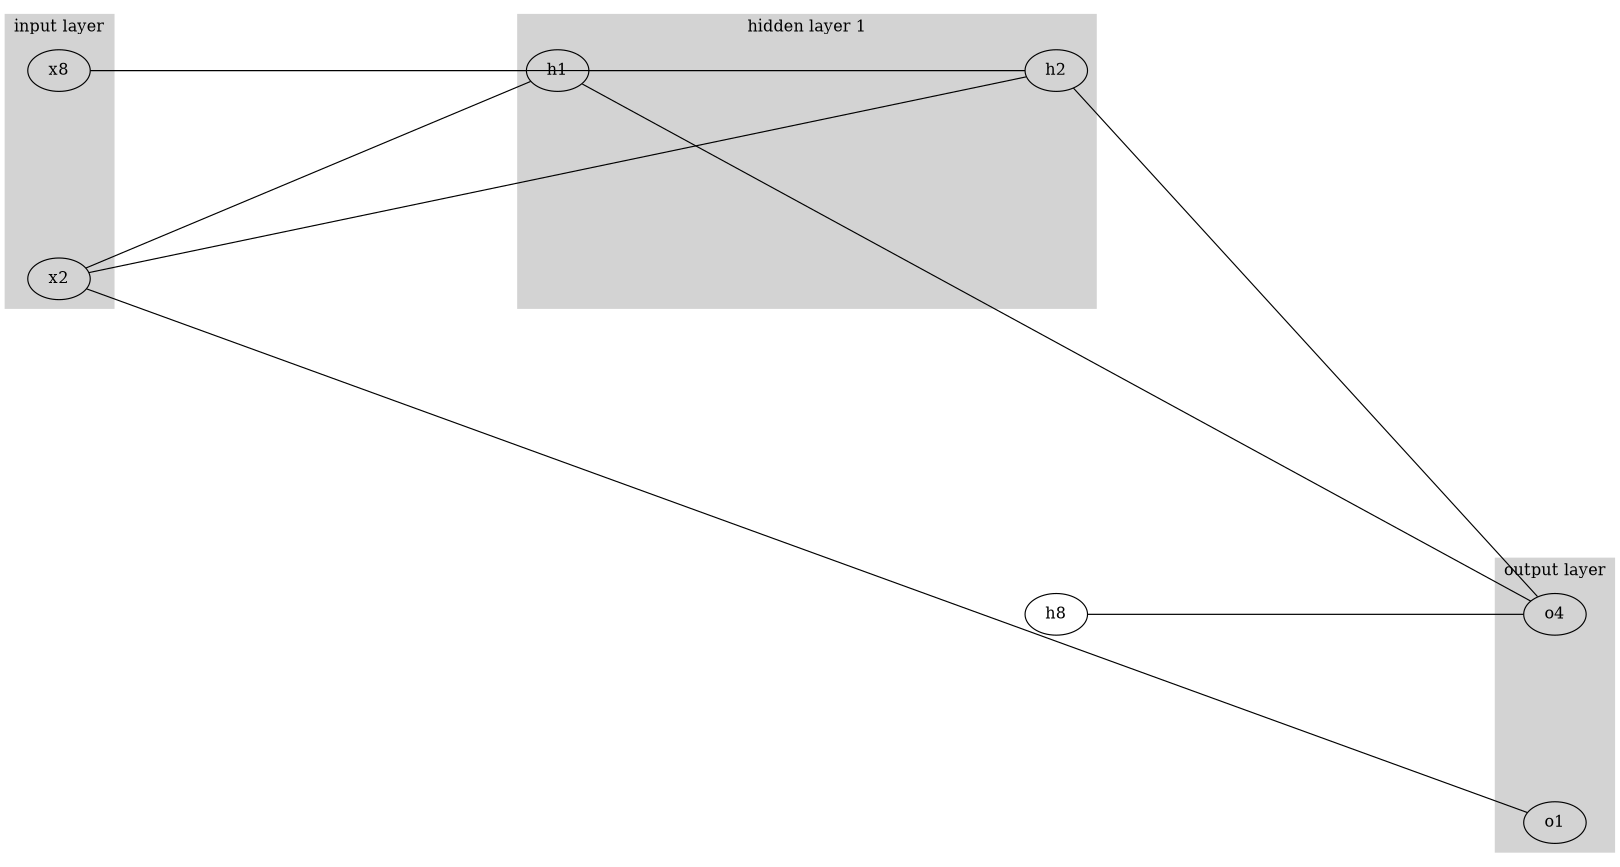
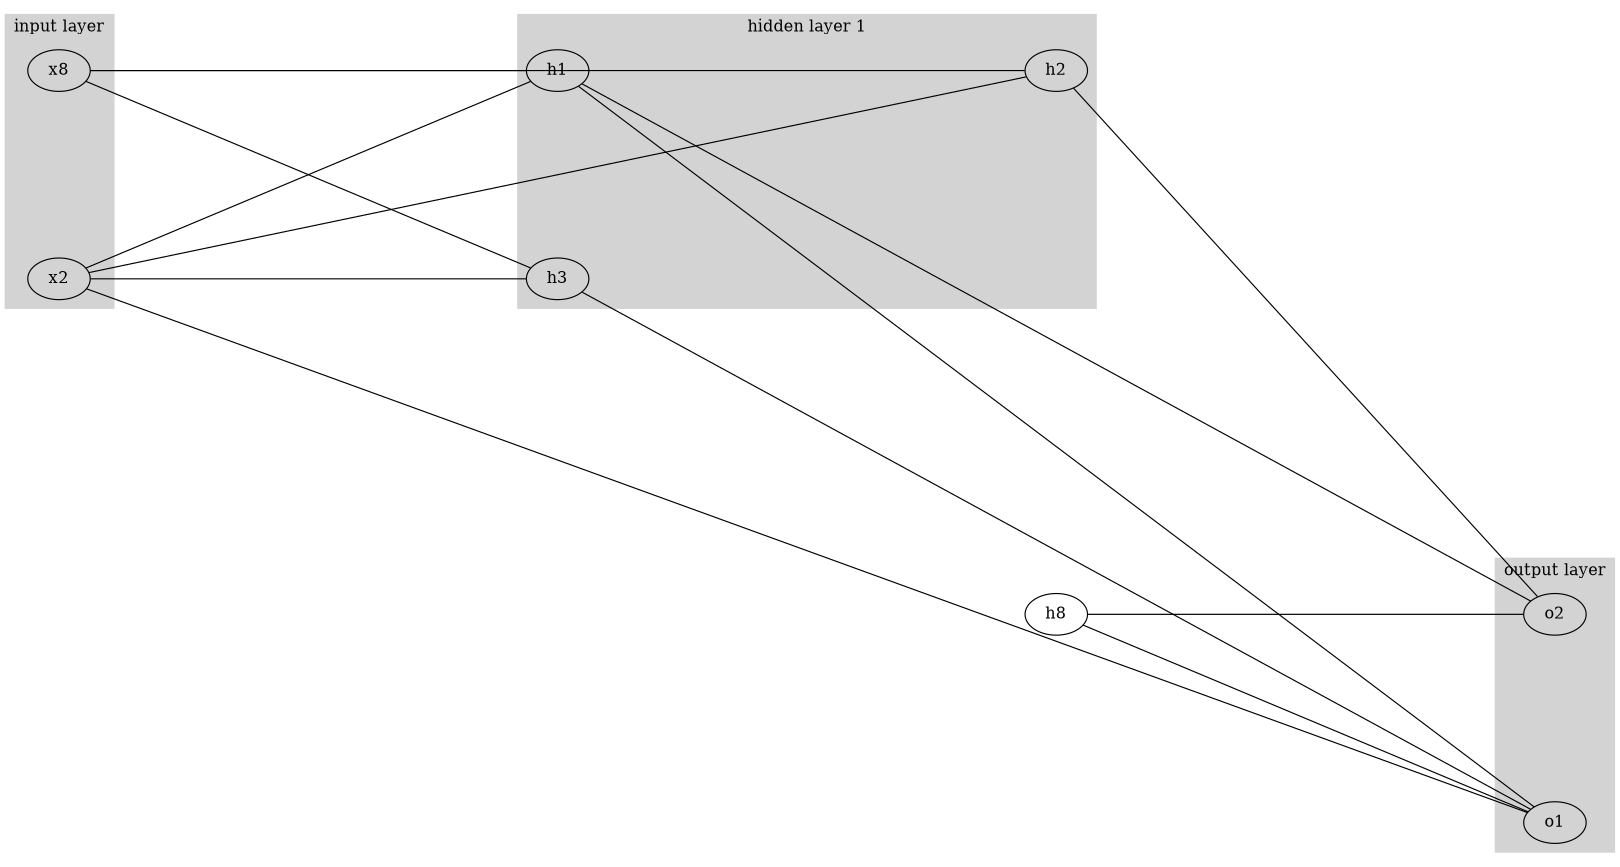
(807, 71) -> (1056, 447)
none -> (558, 279)
(1555, 614) -> (1555, 614)
none -> (1306, 718)
